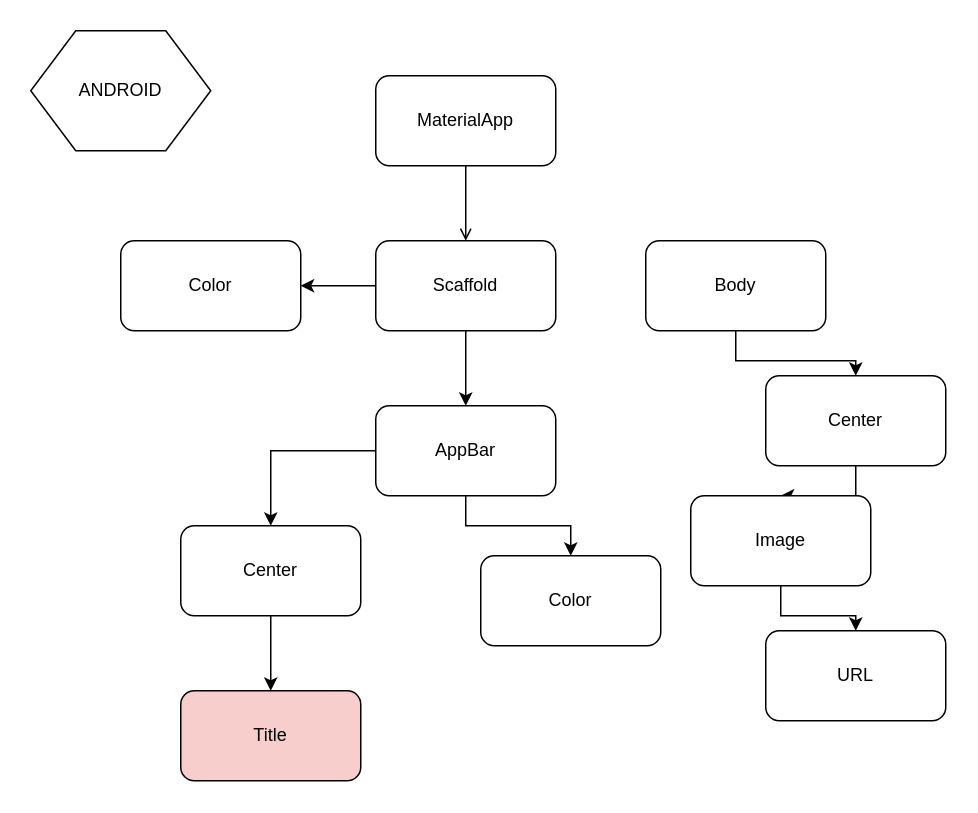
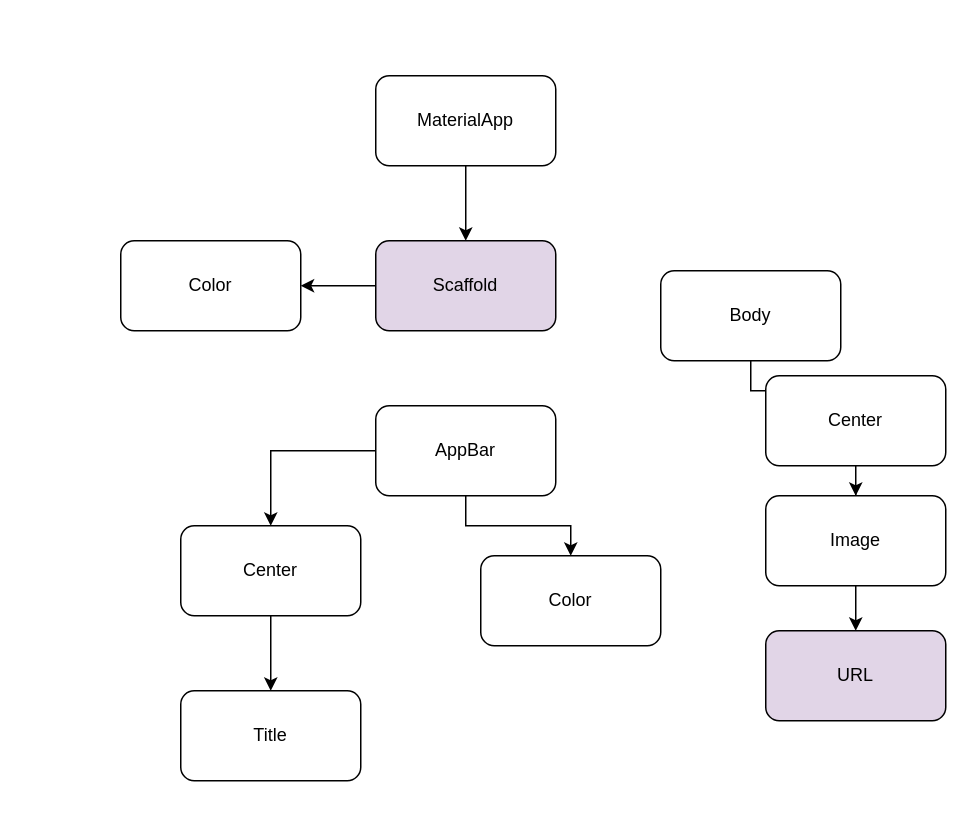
(121, 91) -> none
(466, 231) -> (466, 229)
(466, 286) -> (466, 286)
(736, 286) -> (751, 316)
(466, 363) -> none
(781, 541) -> (856, 541)
(856, 676) -> (856, 676)
(271, 736) -> (271, 736)
